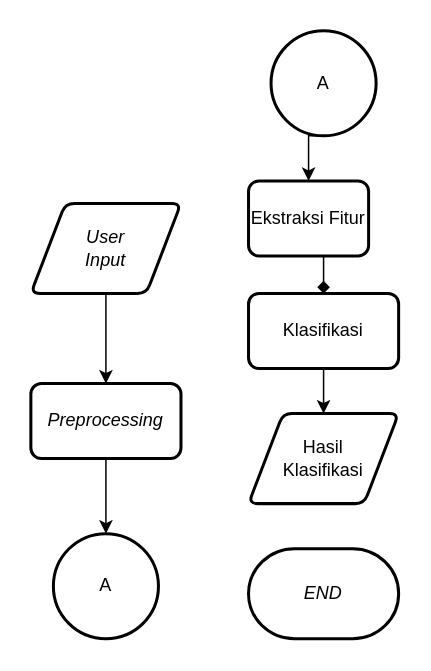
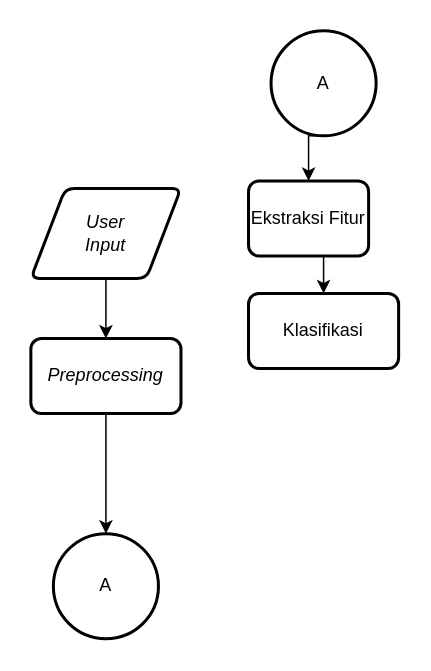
(106, 248) -> (106, 233)
(323, 281) -> (323, 282)
(323, 385) -> none
(106, 421) -> (106, 376)
(323, 458) -> none
(323, 593) -> none
